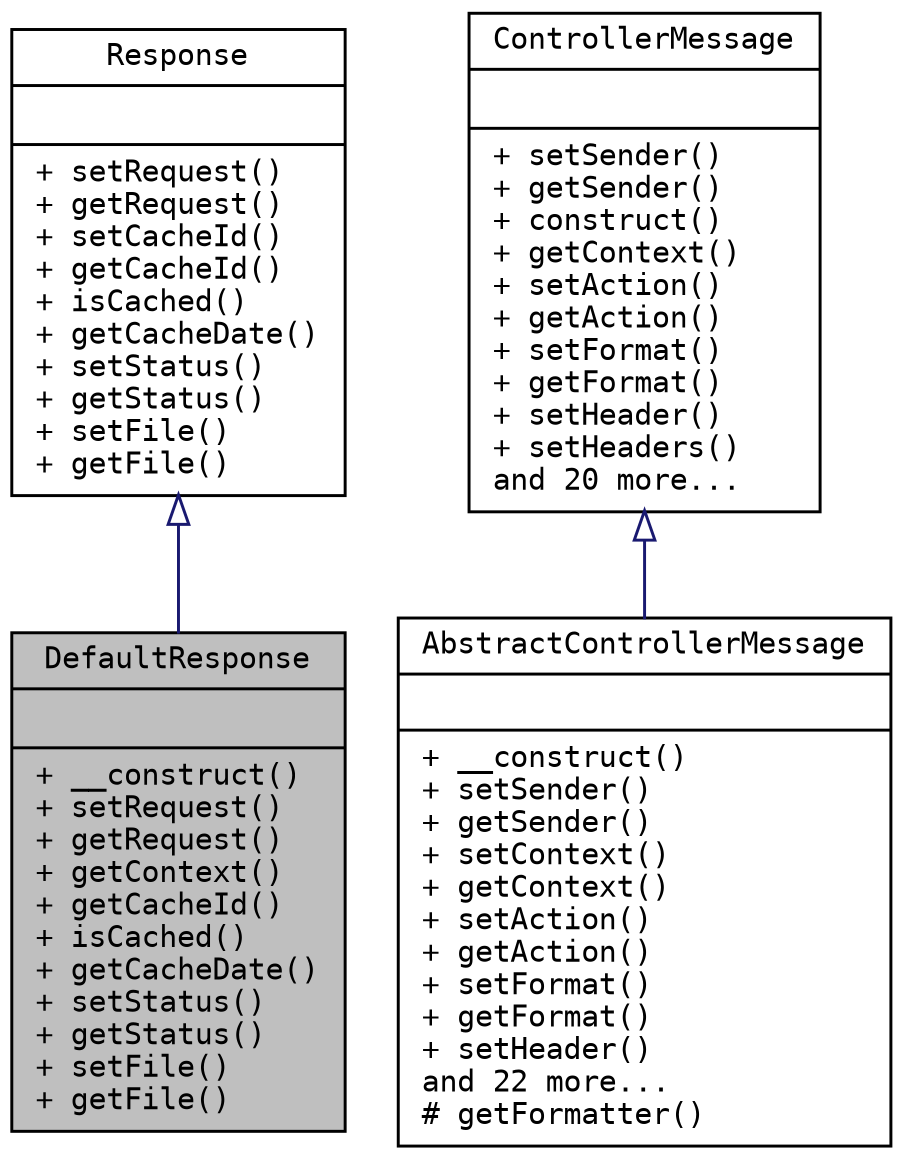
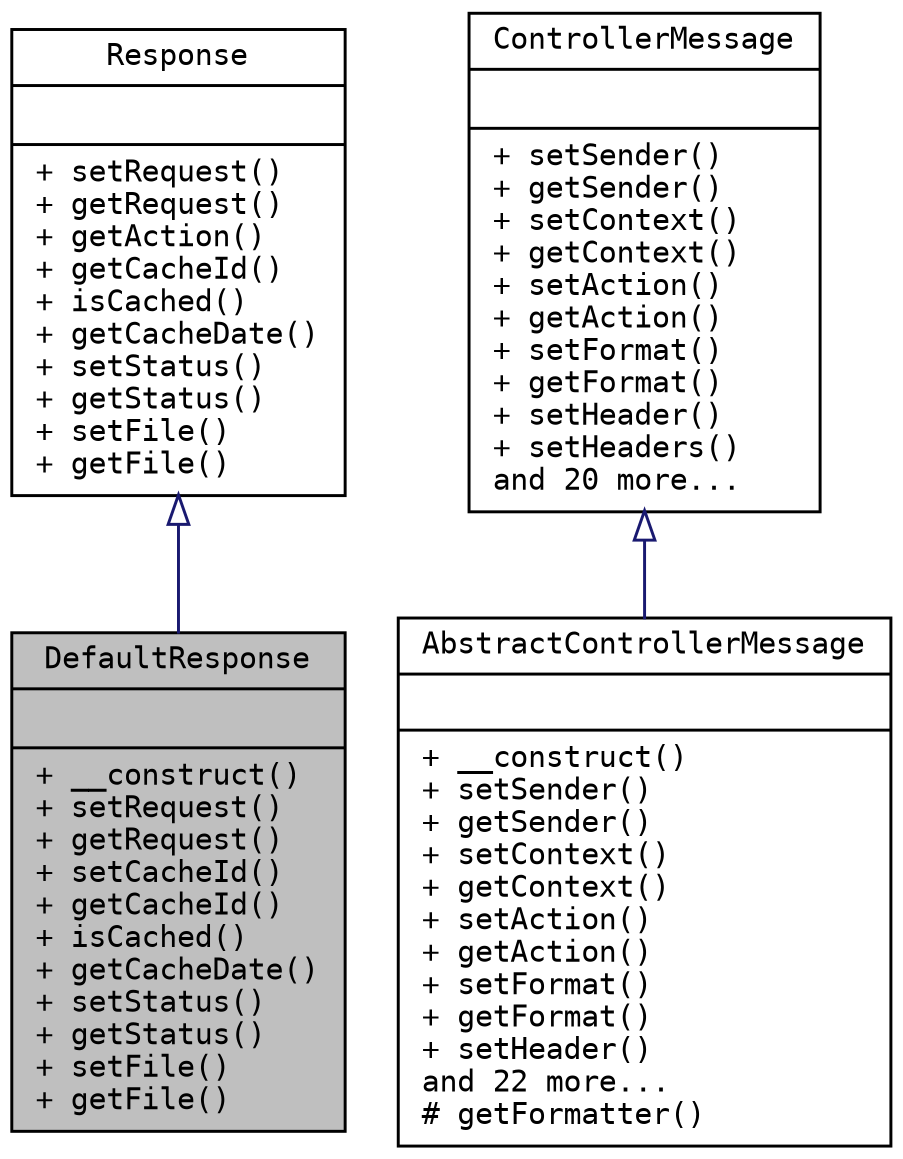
(609, 221) -> (618, 221)
(161, 237) -> (152, 237)
(161, 873) -> (161, 873)
